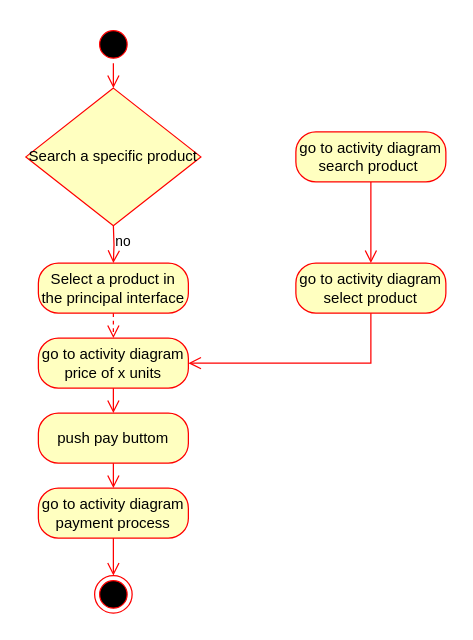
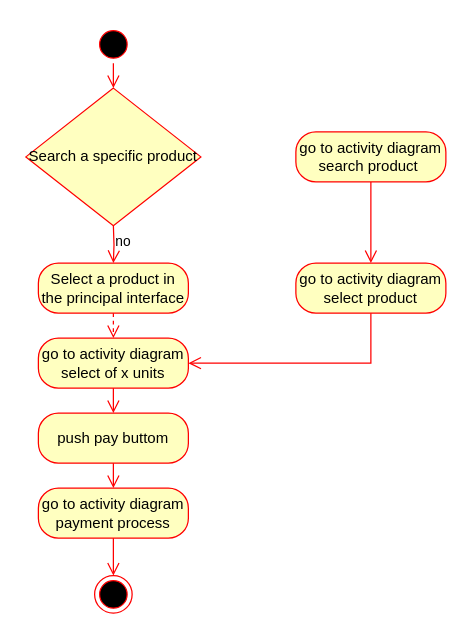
(113, 363) -> (113, 363)
